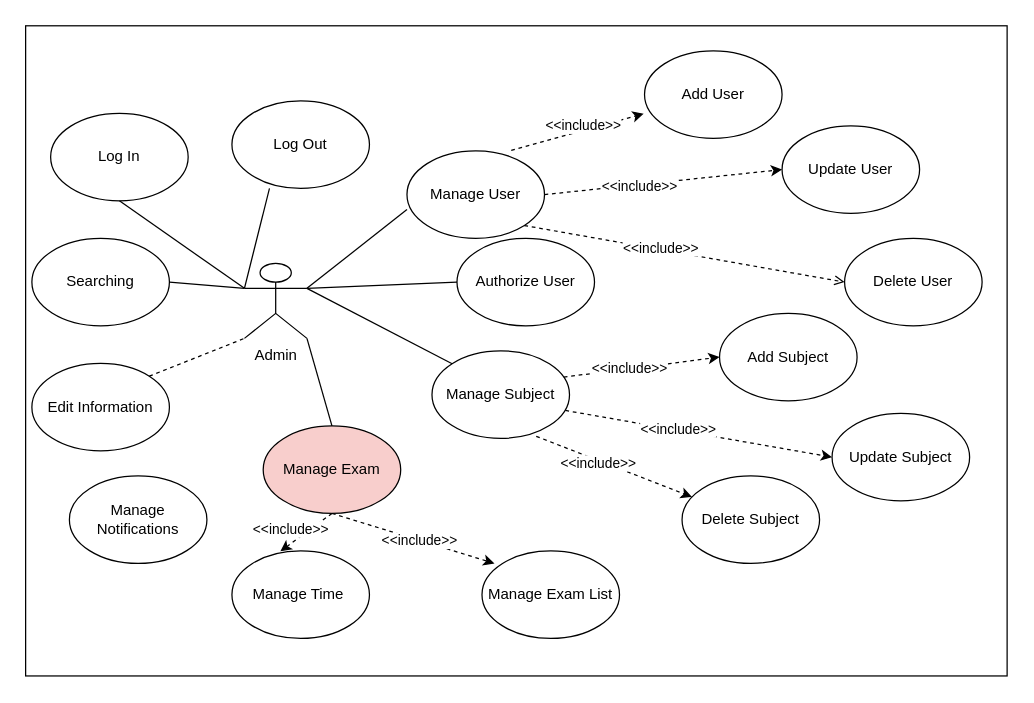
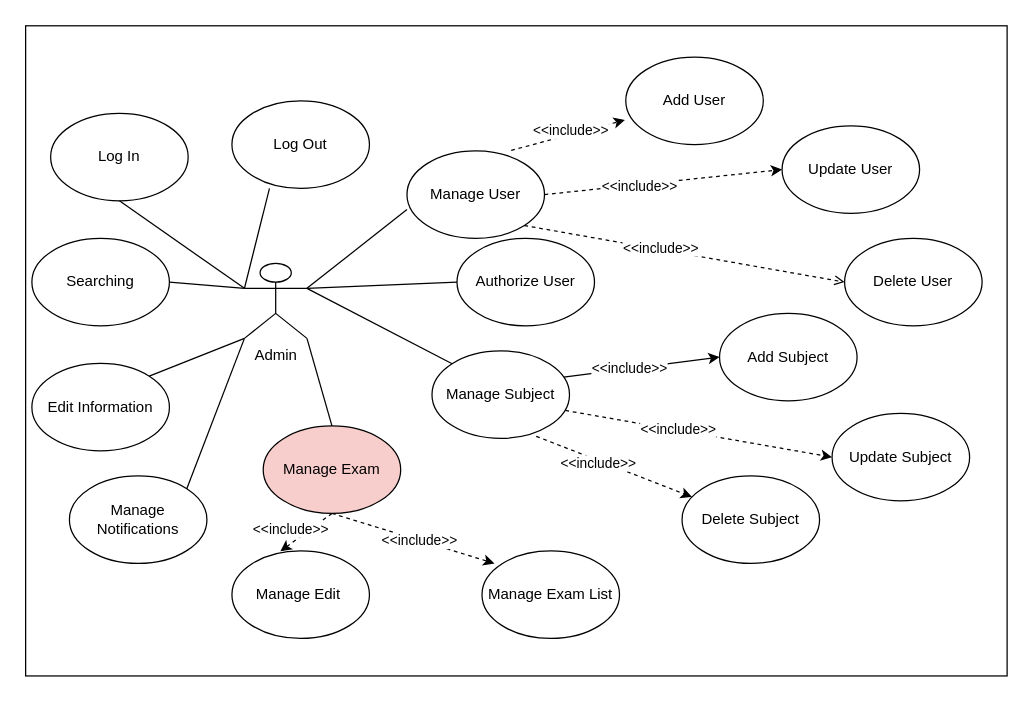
(713, 94) -> (694, 101)
(197, 357) -> (197, 357)
(691, 361) -> (691, 361)
none -> (215, 415)
(301, 594) -> (301, 594)
